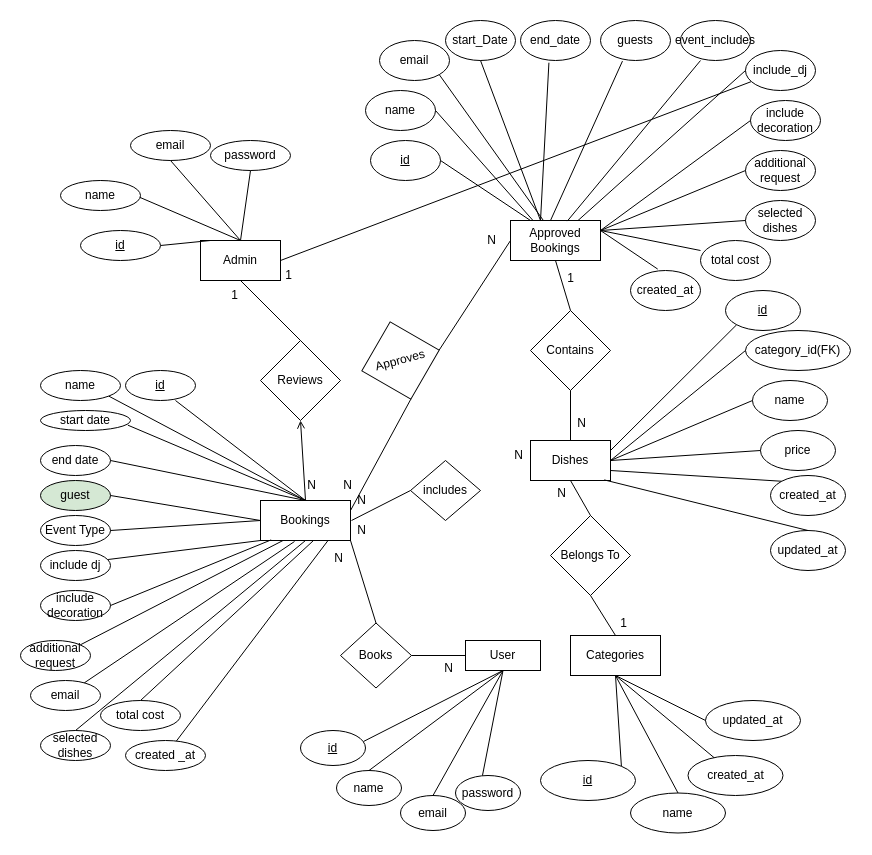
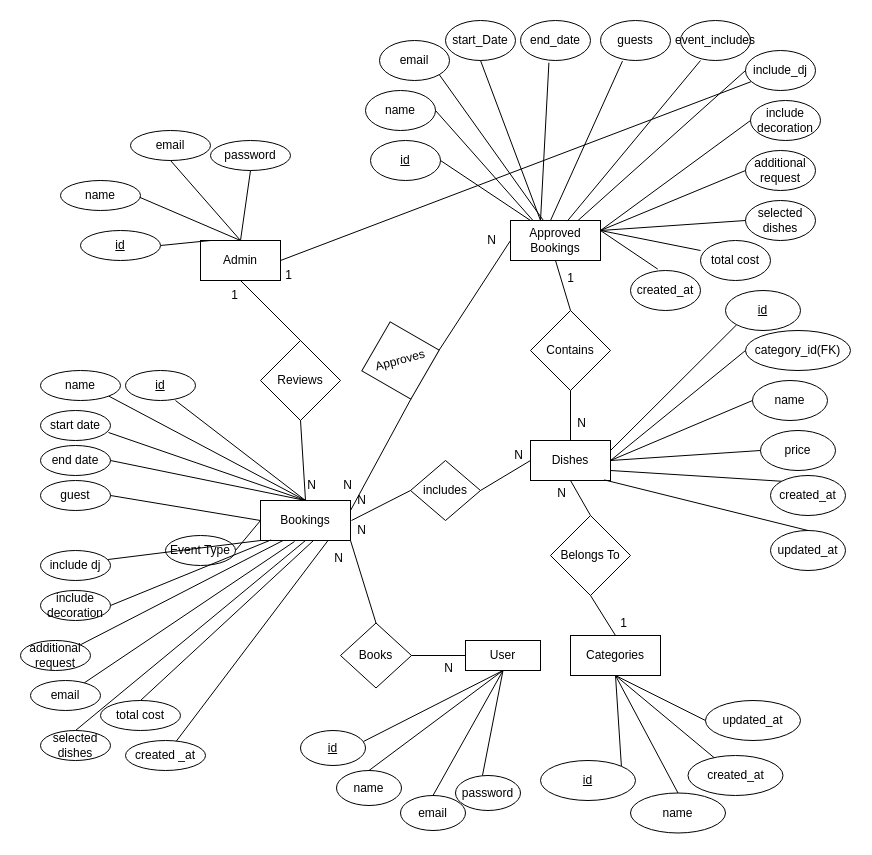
(86, 421) -> (76, 426)
(301, 426) -> (301, 425)
none -> (506, 476)
(76, 496) -> (76, 496)
(76, 531) -> (201, 551)
